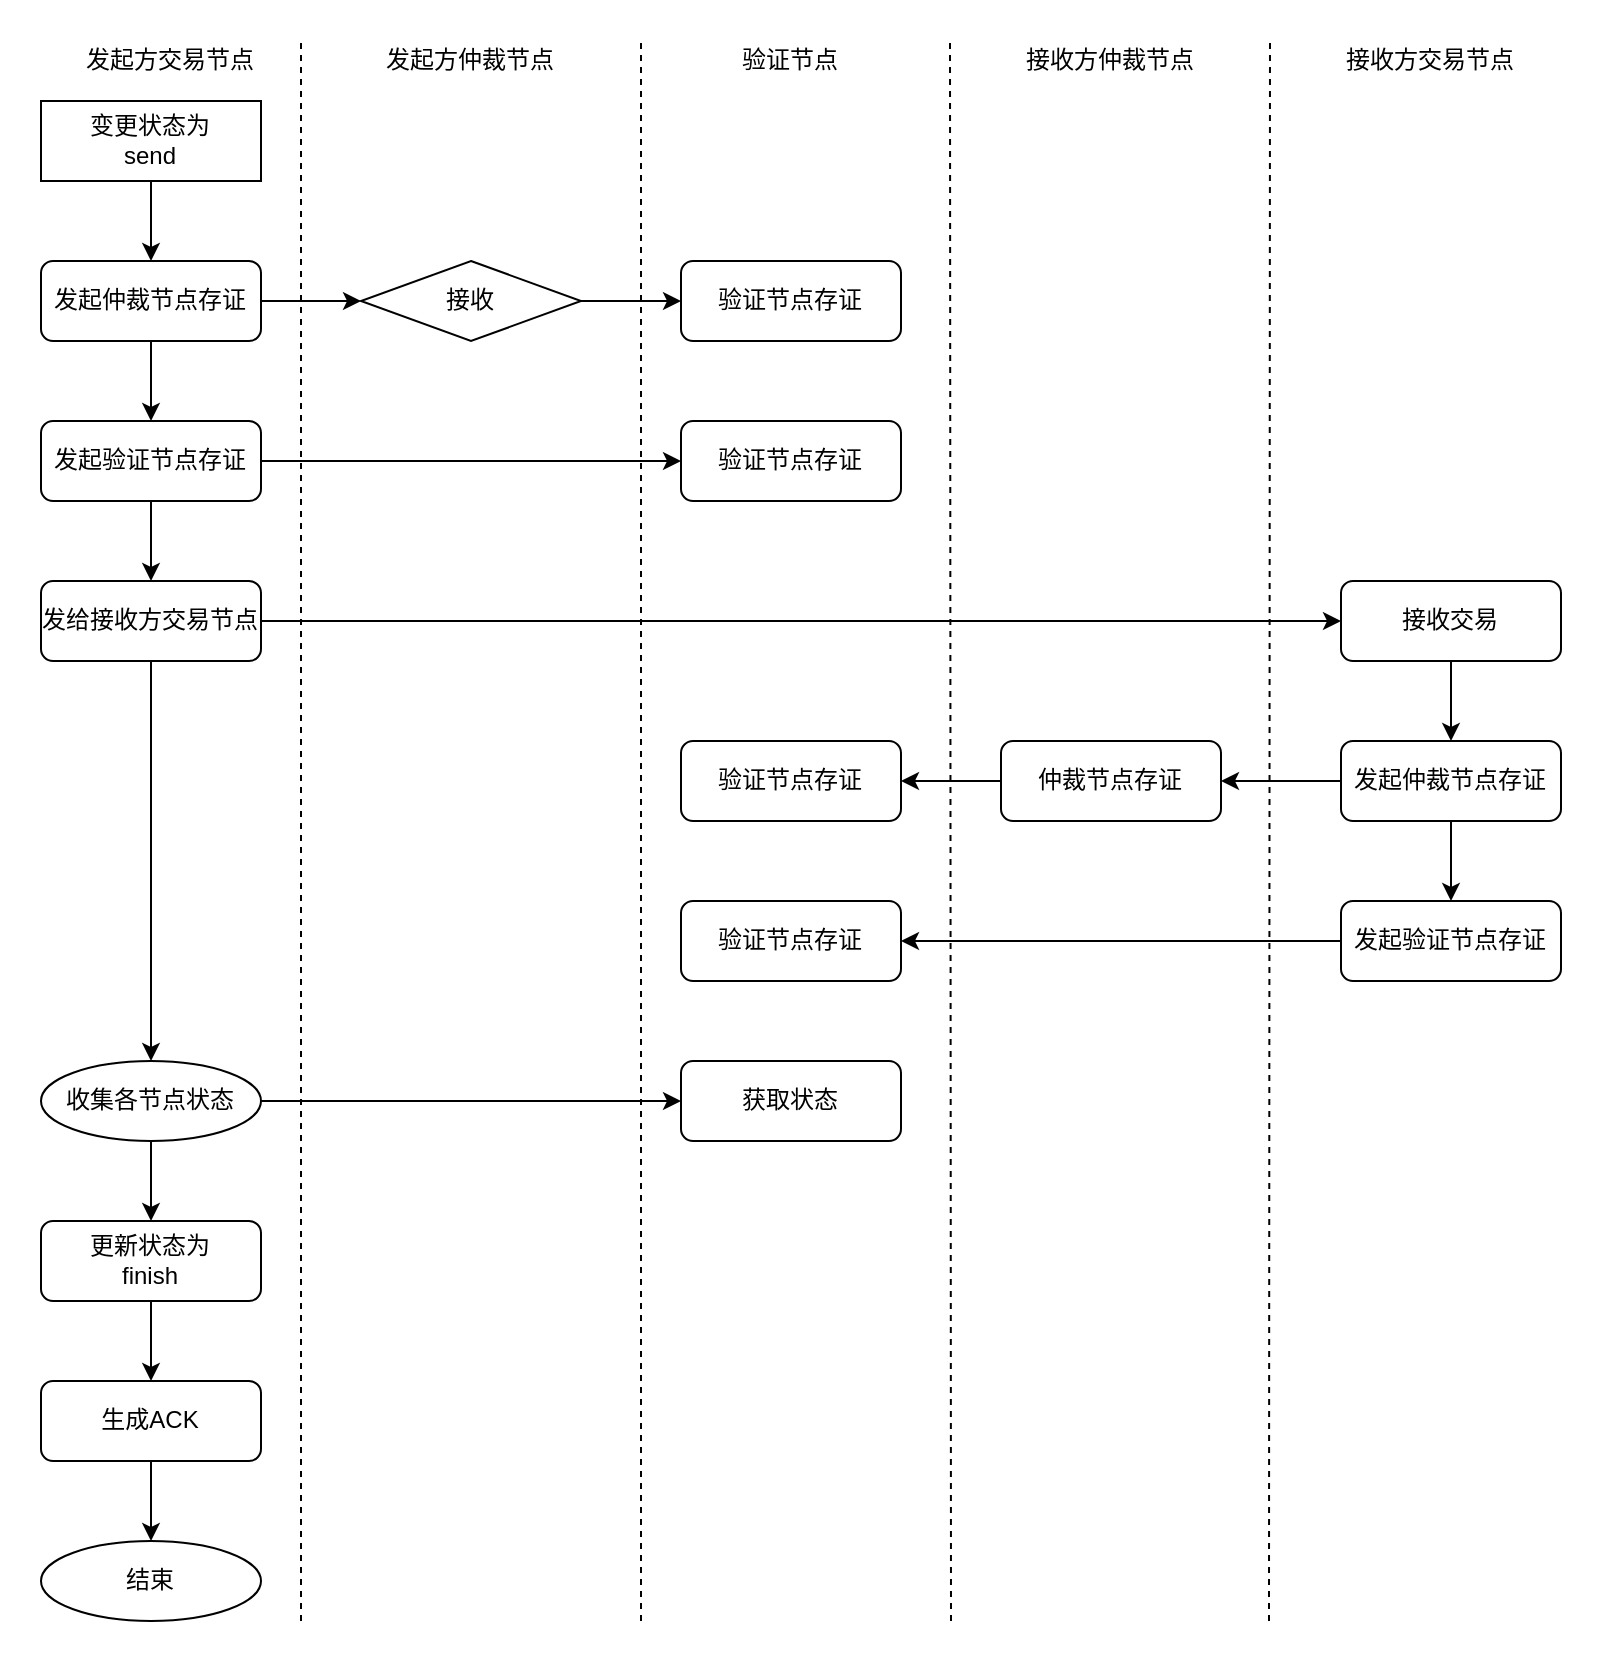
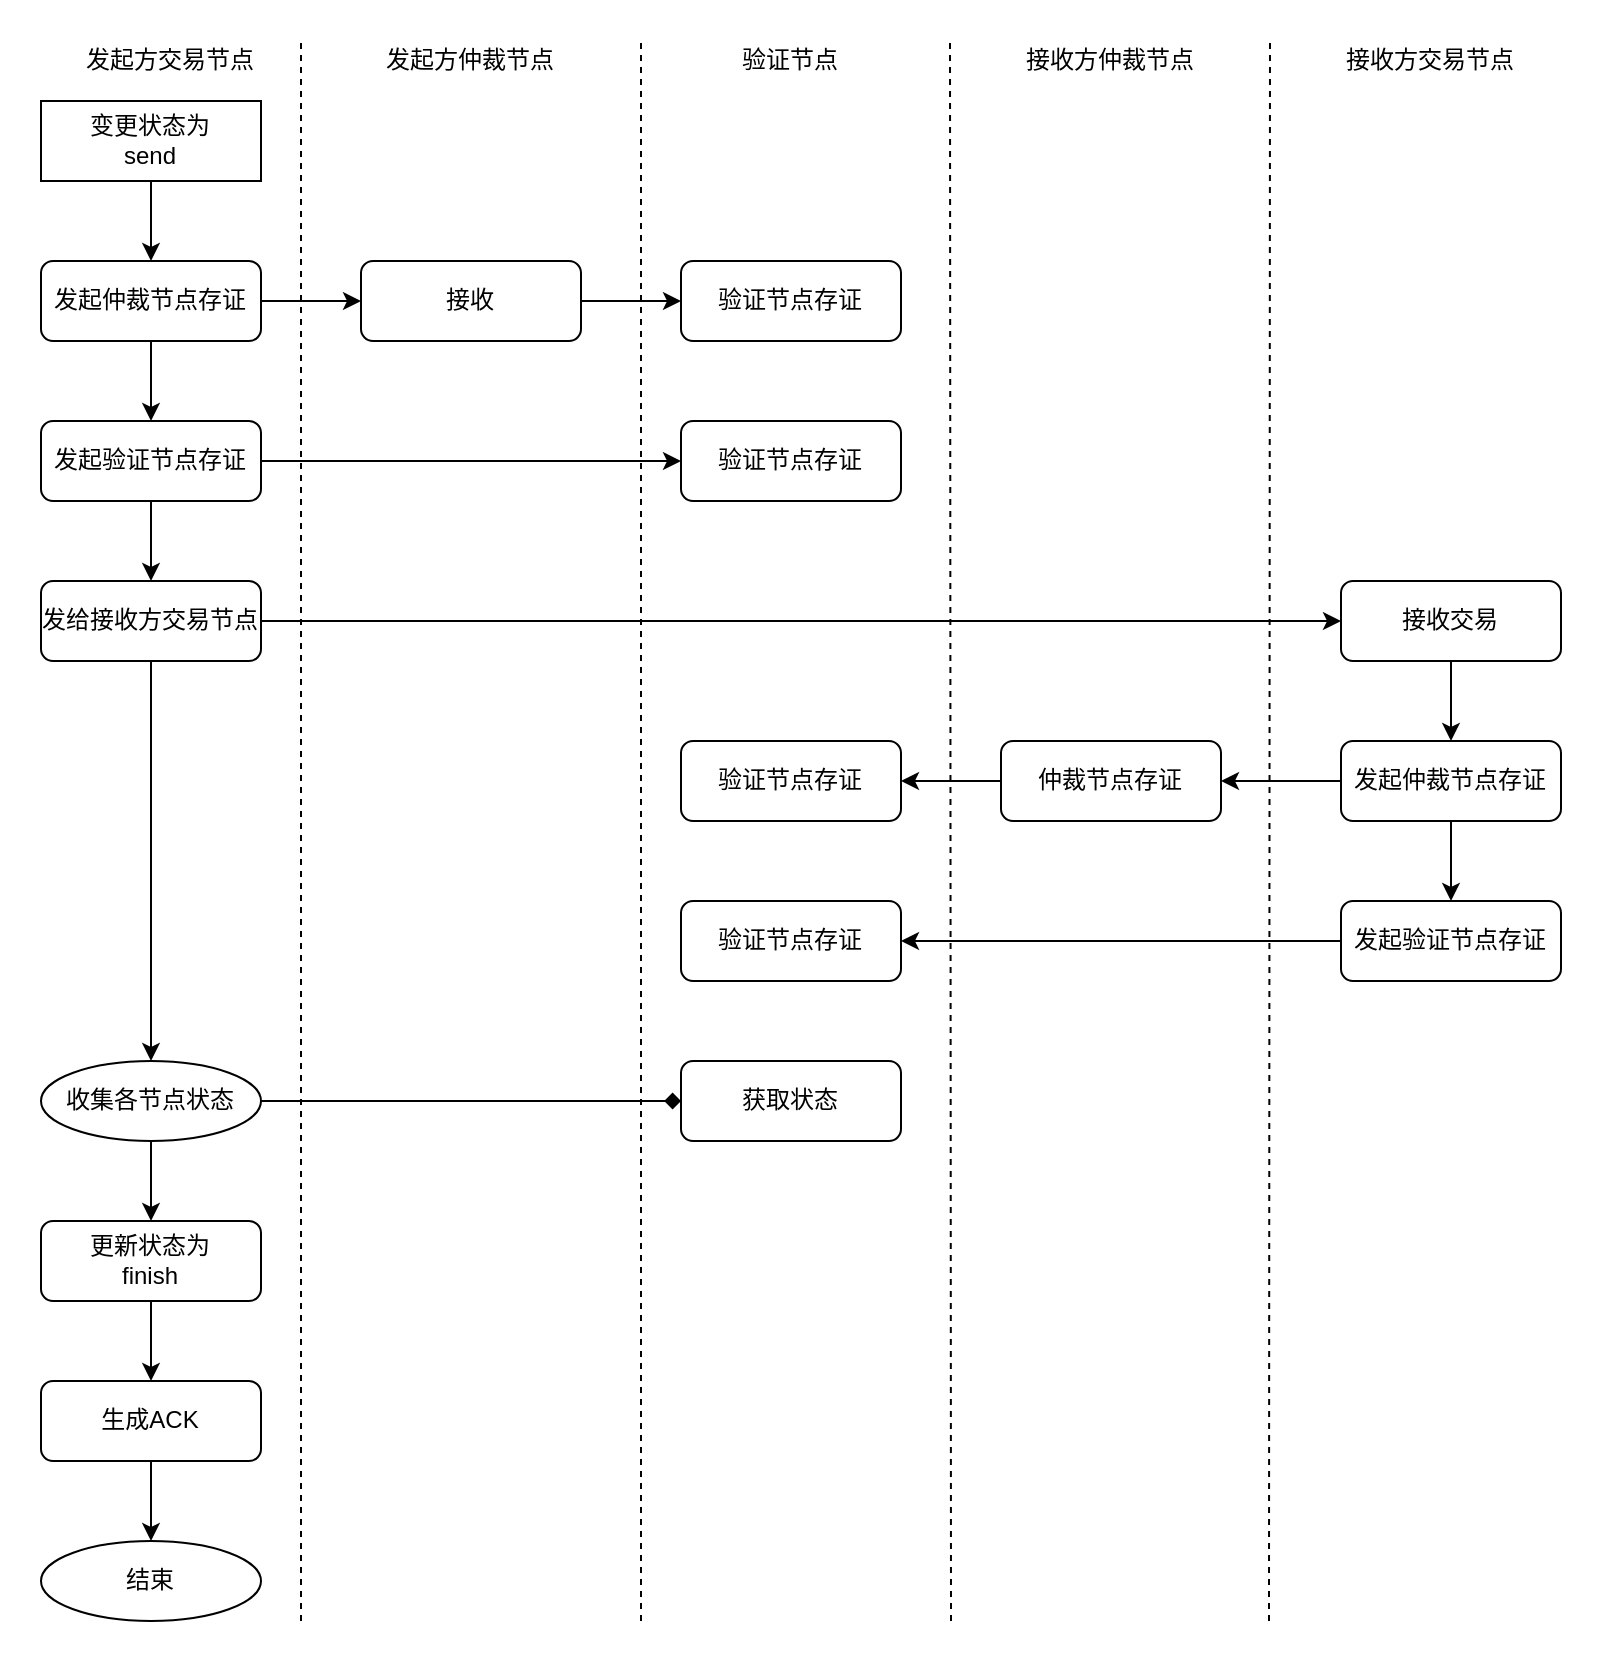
(471, 301) -> (471, 301)
(665, 1101) -> (664, 1101)
